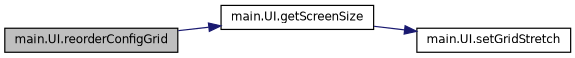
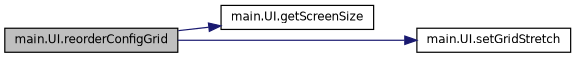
(389, 28) -> (291, 40)
